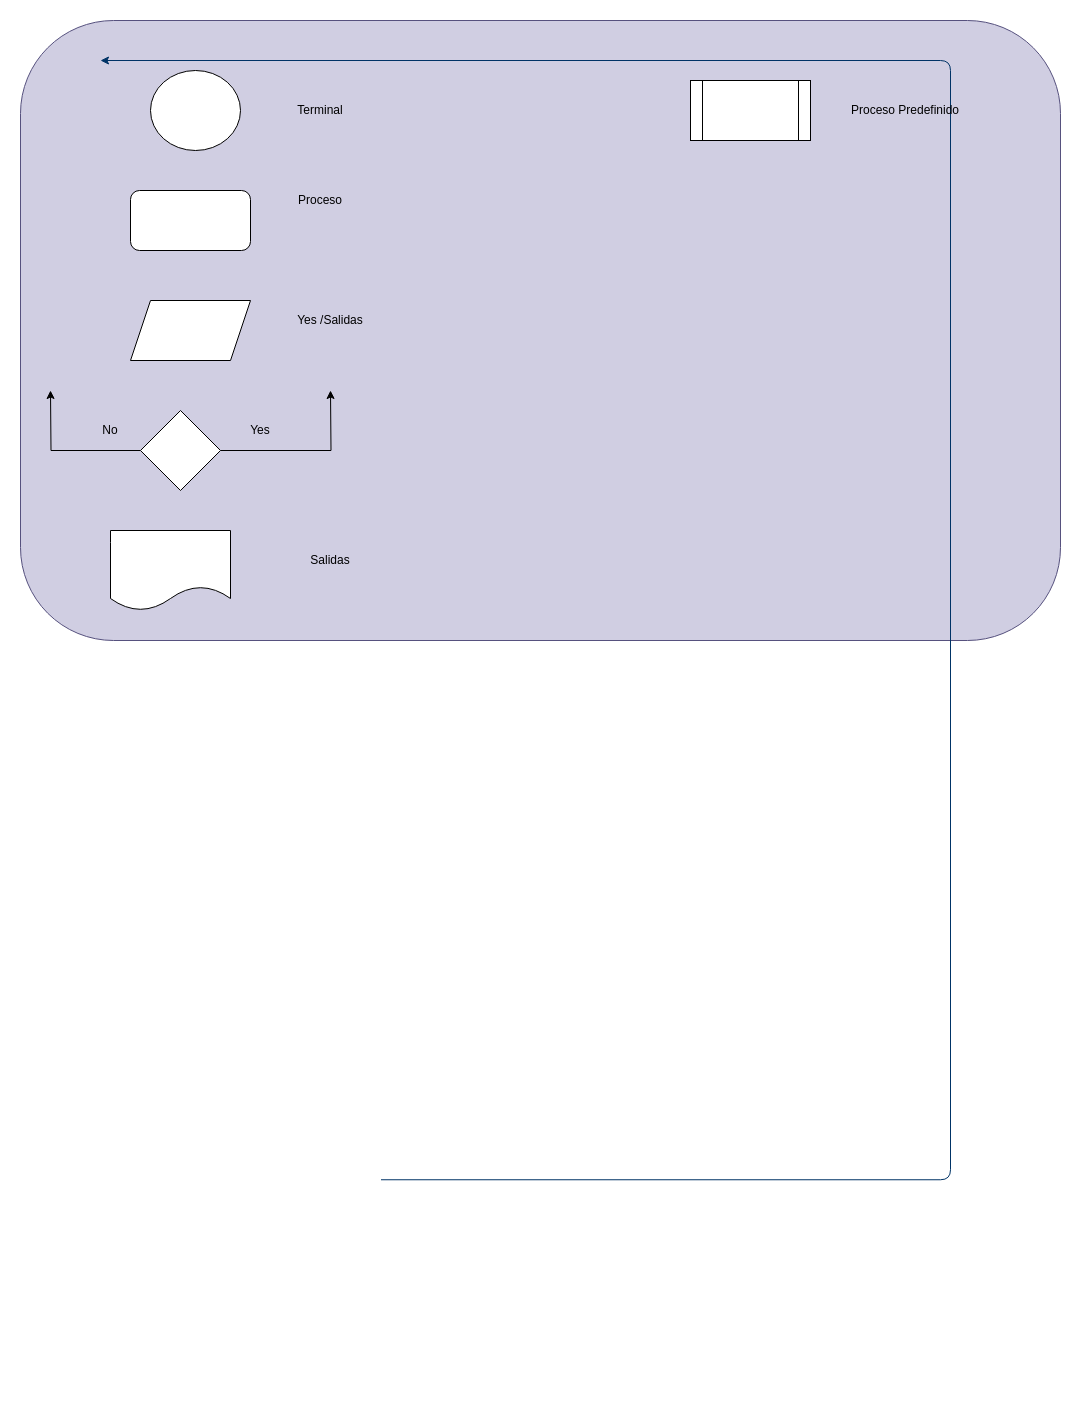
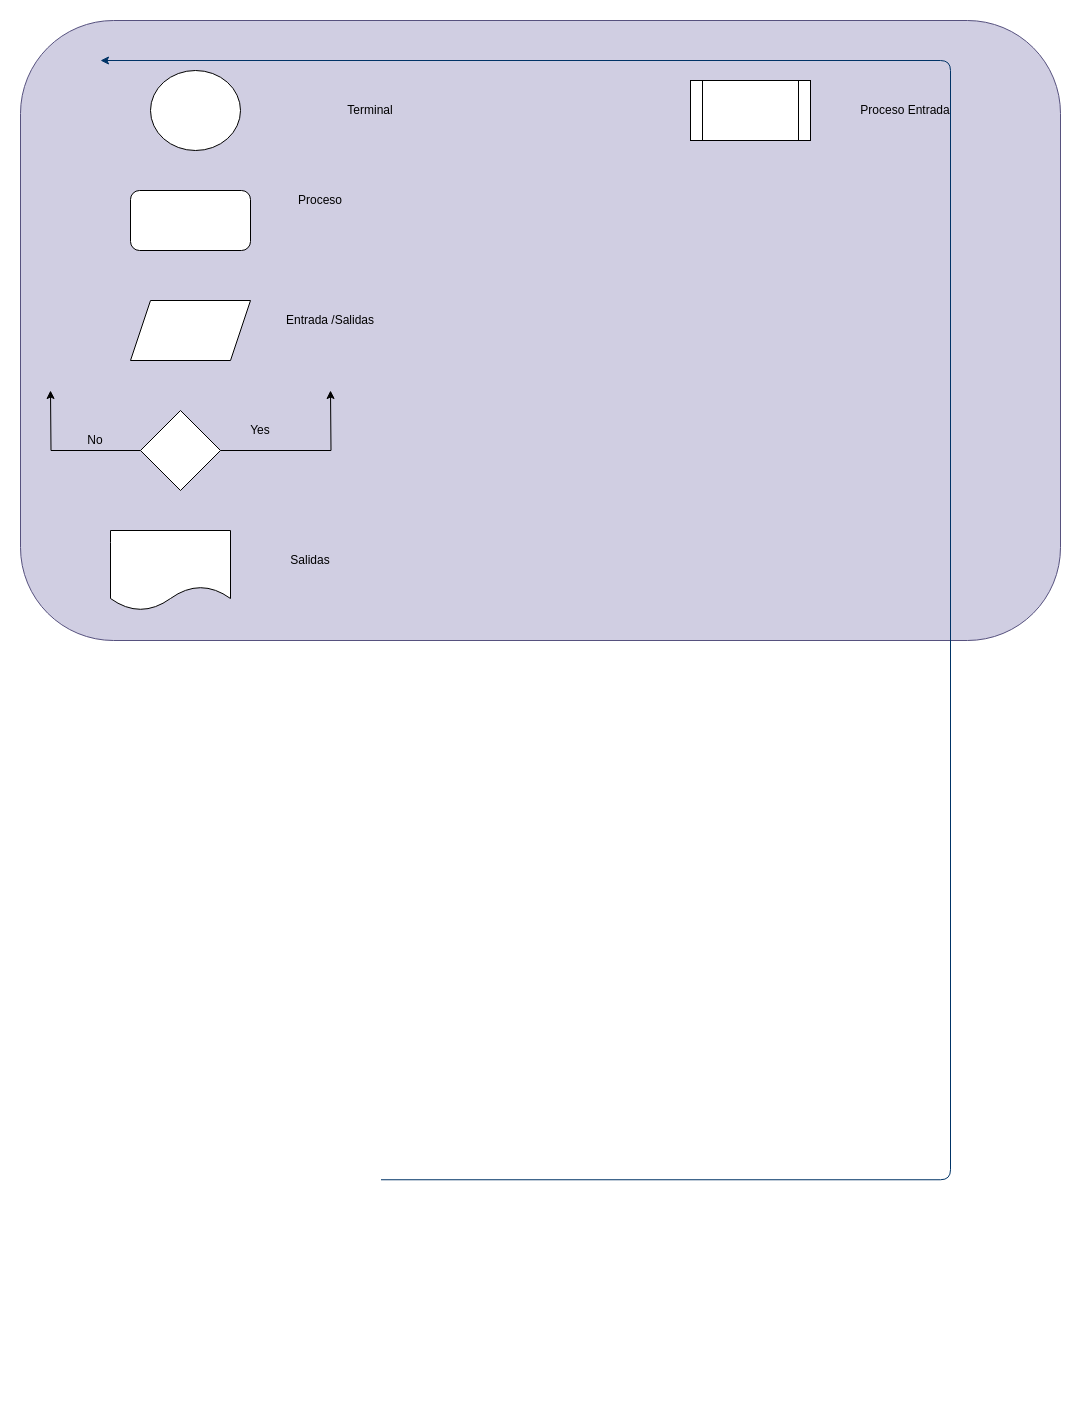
(321, 111) -> (371, 111)
(906, 111) -> (906, 111)
(331, 321) -> (331, 321)
(111, 431) -> (96, 441)
(331, 561) -> (311, 561)
